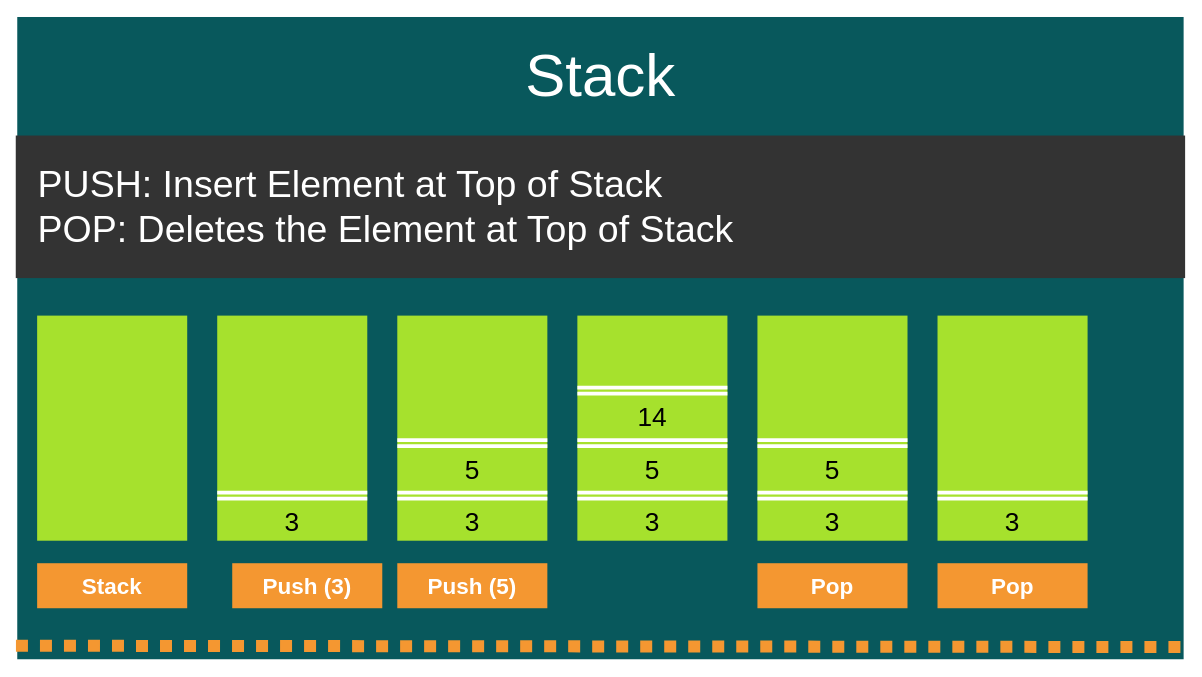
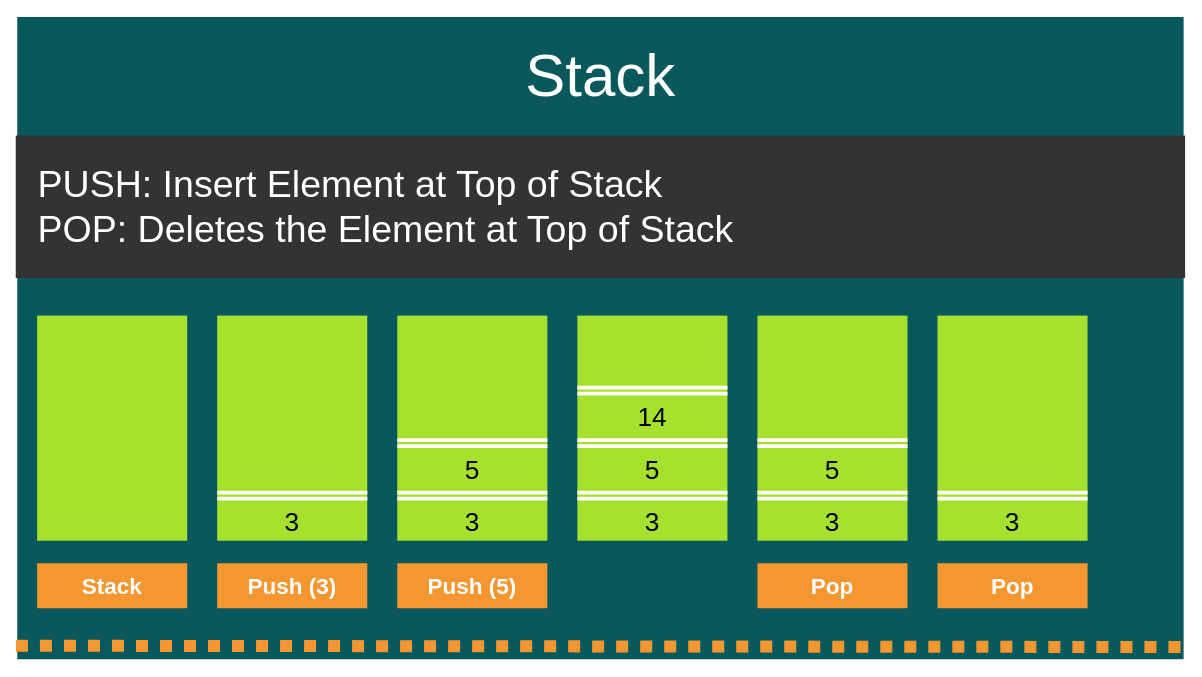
(307, 585) -> (292, 585)
